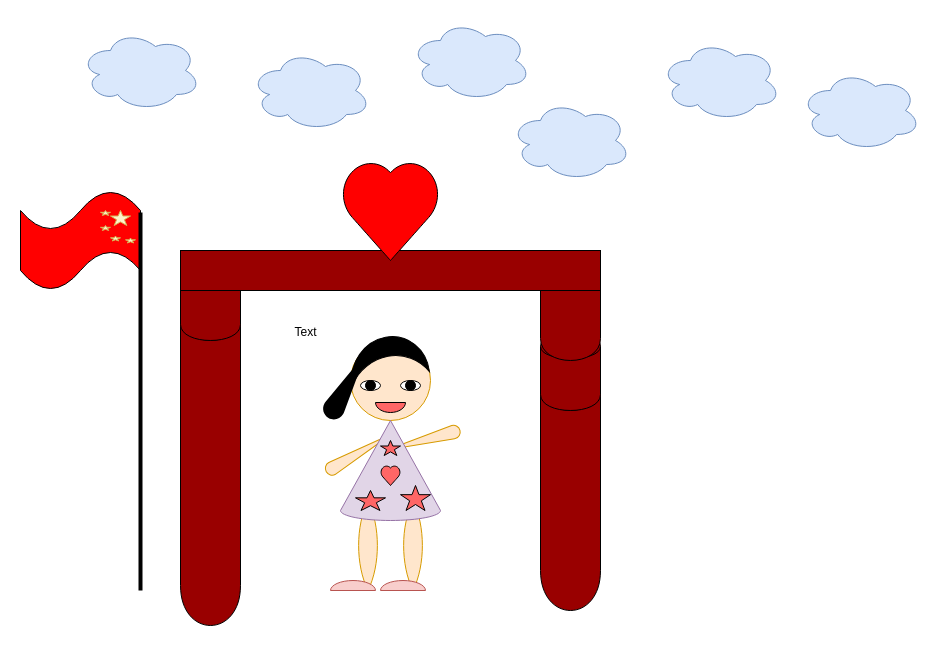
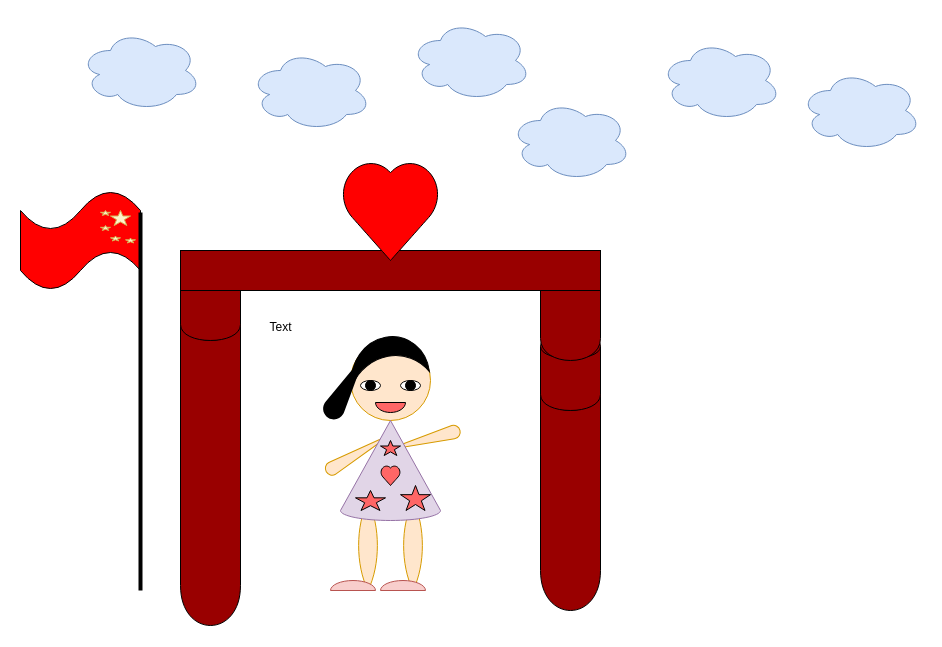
(306, 333) -> (281, 328)
